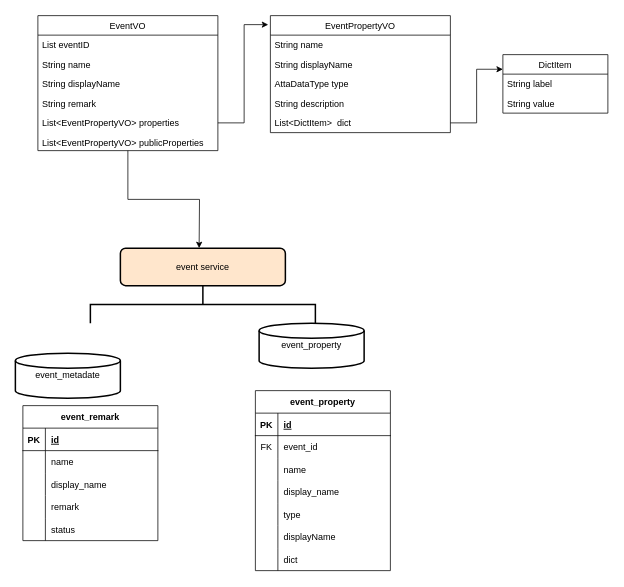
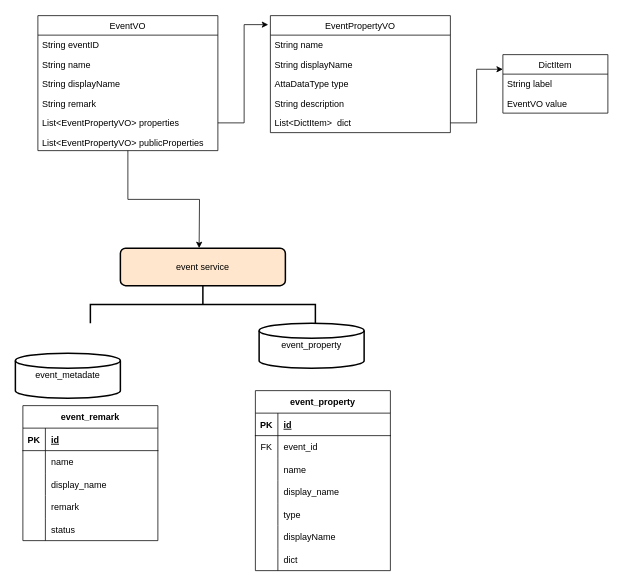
(70, 45) -> (75, 45)
(534, 104) -> (537, 104)
